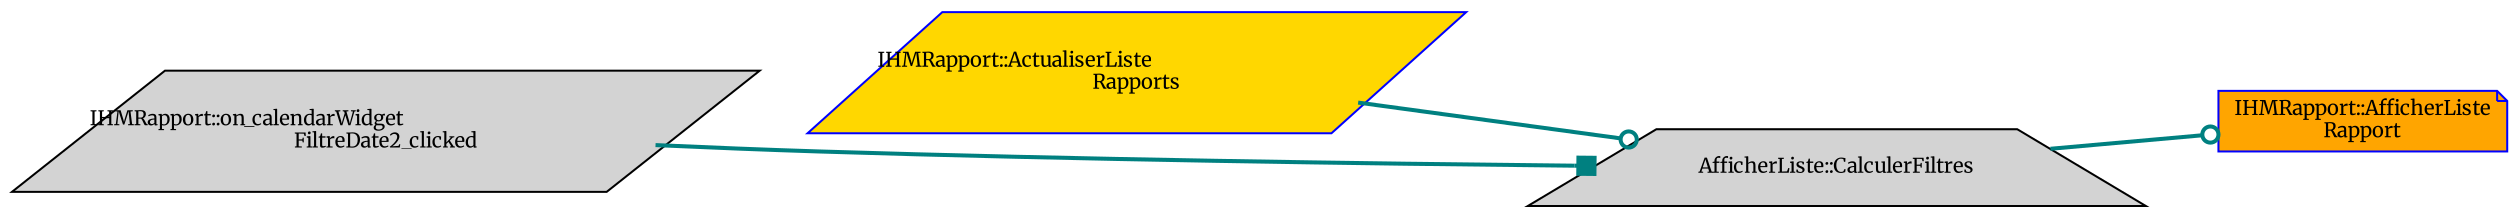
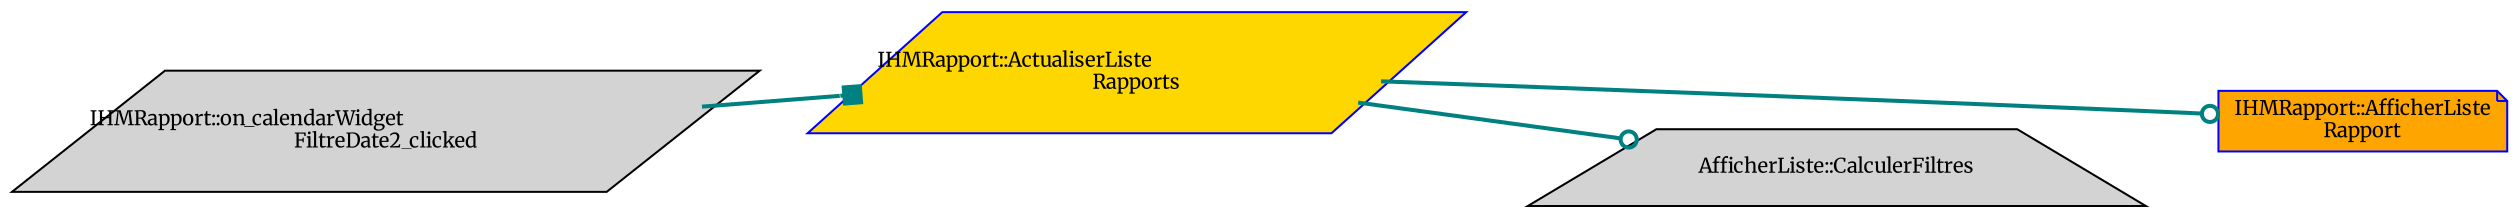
(2126, 142) -> (1791, 97)
(1115, 159) -> (771, 101)
